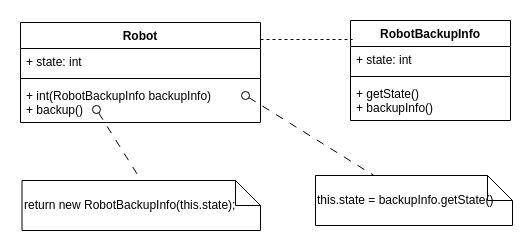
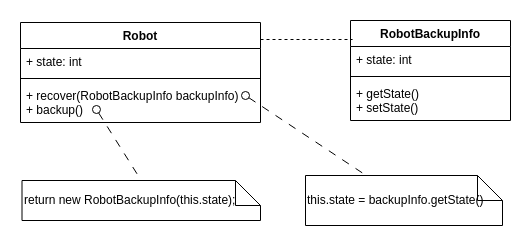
(402, 102) -> (395, 102)
(133, 104) -> (142, 111)
(414, 201) -> (404, 201)
(141, 206) -> (141, 201)
